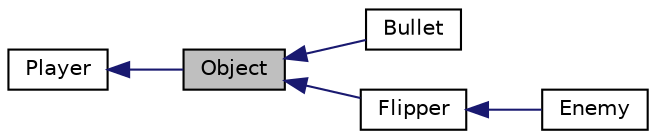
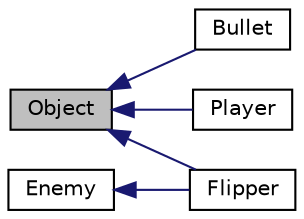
(156, 70) -> (163, 110)
(515, 110) -> (163, 190)
